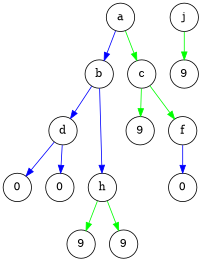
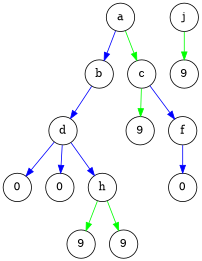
(160, 99) -> (160, 99)
(101, 127) -> (80, 156)
